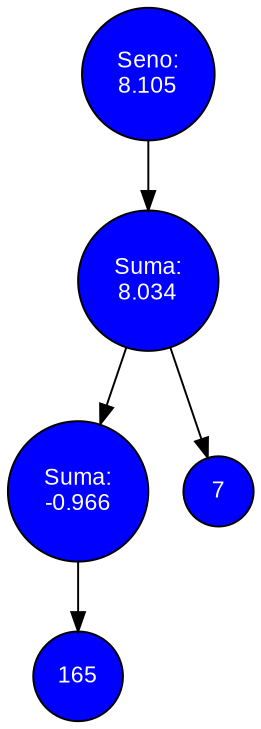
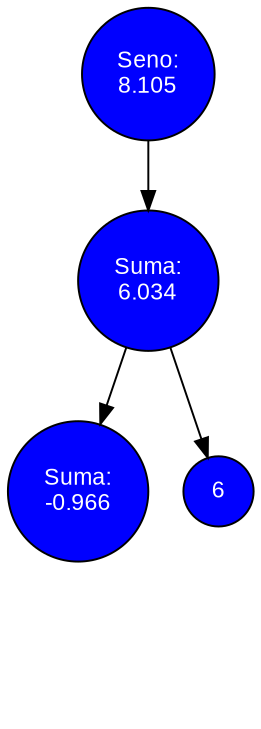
(148, 281) -> (148, 281)
(219, 491) -> (219, 491)
(78, 676) -> none
